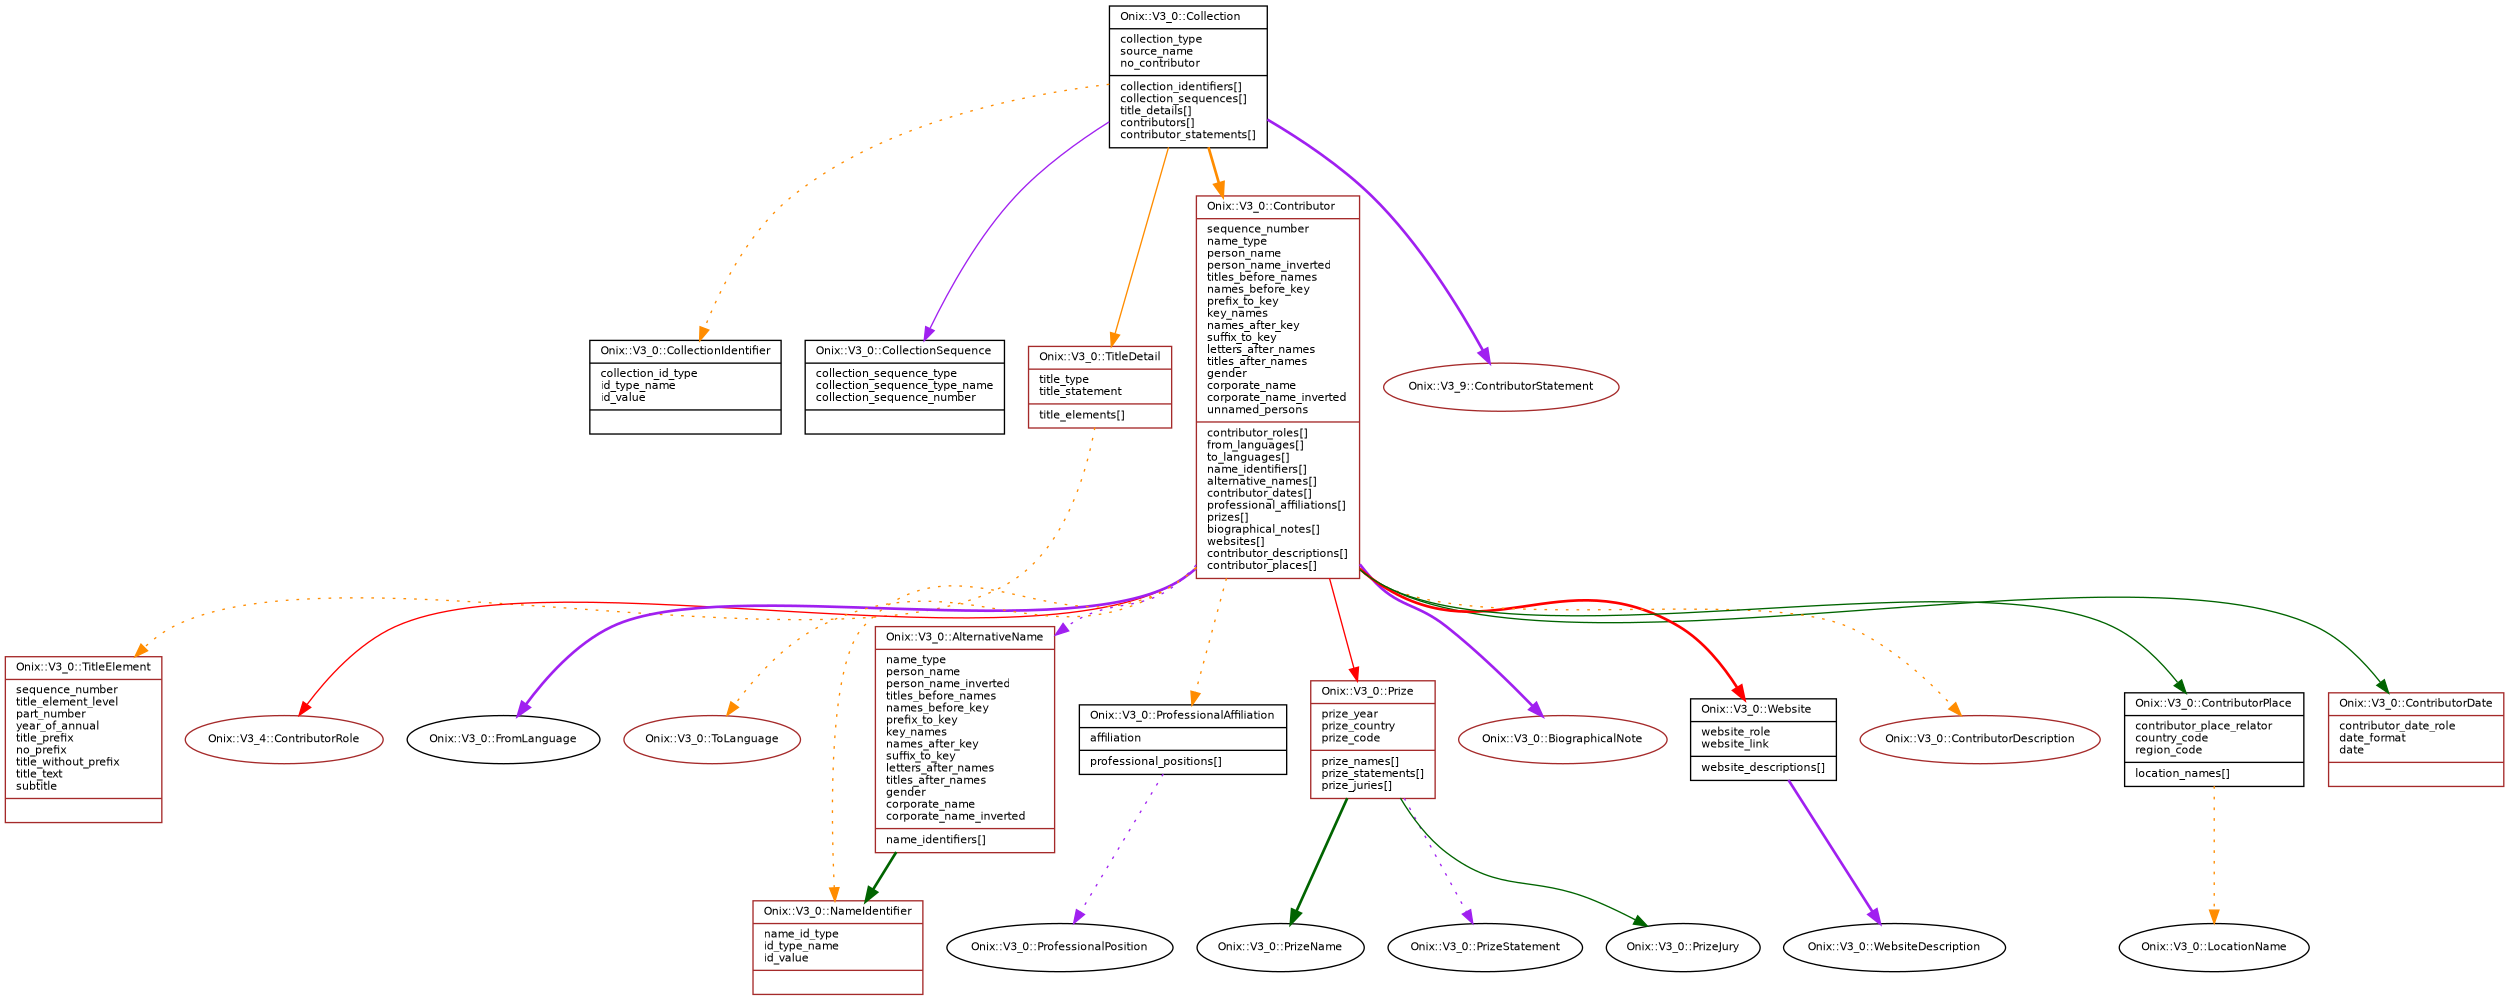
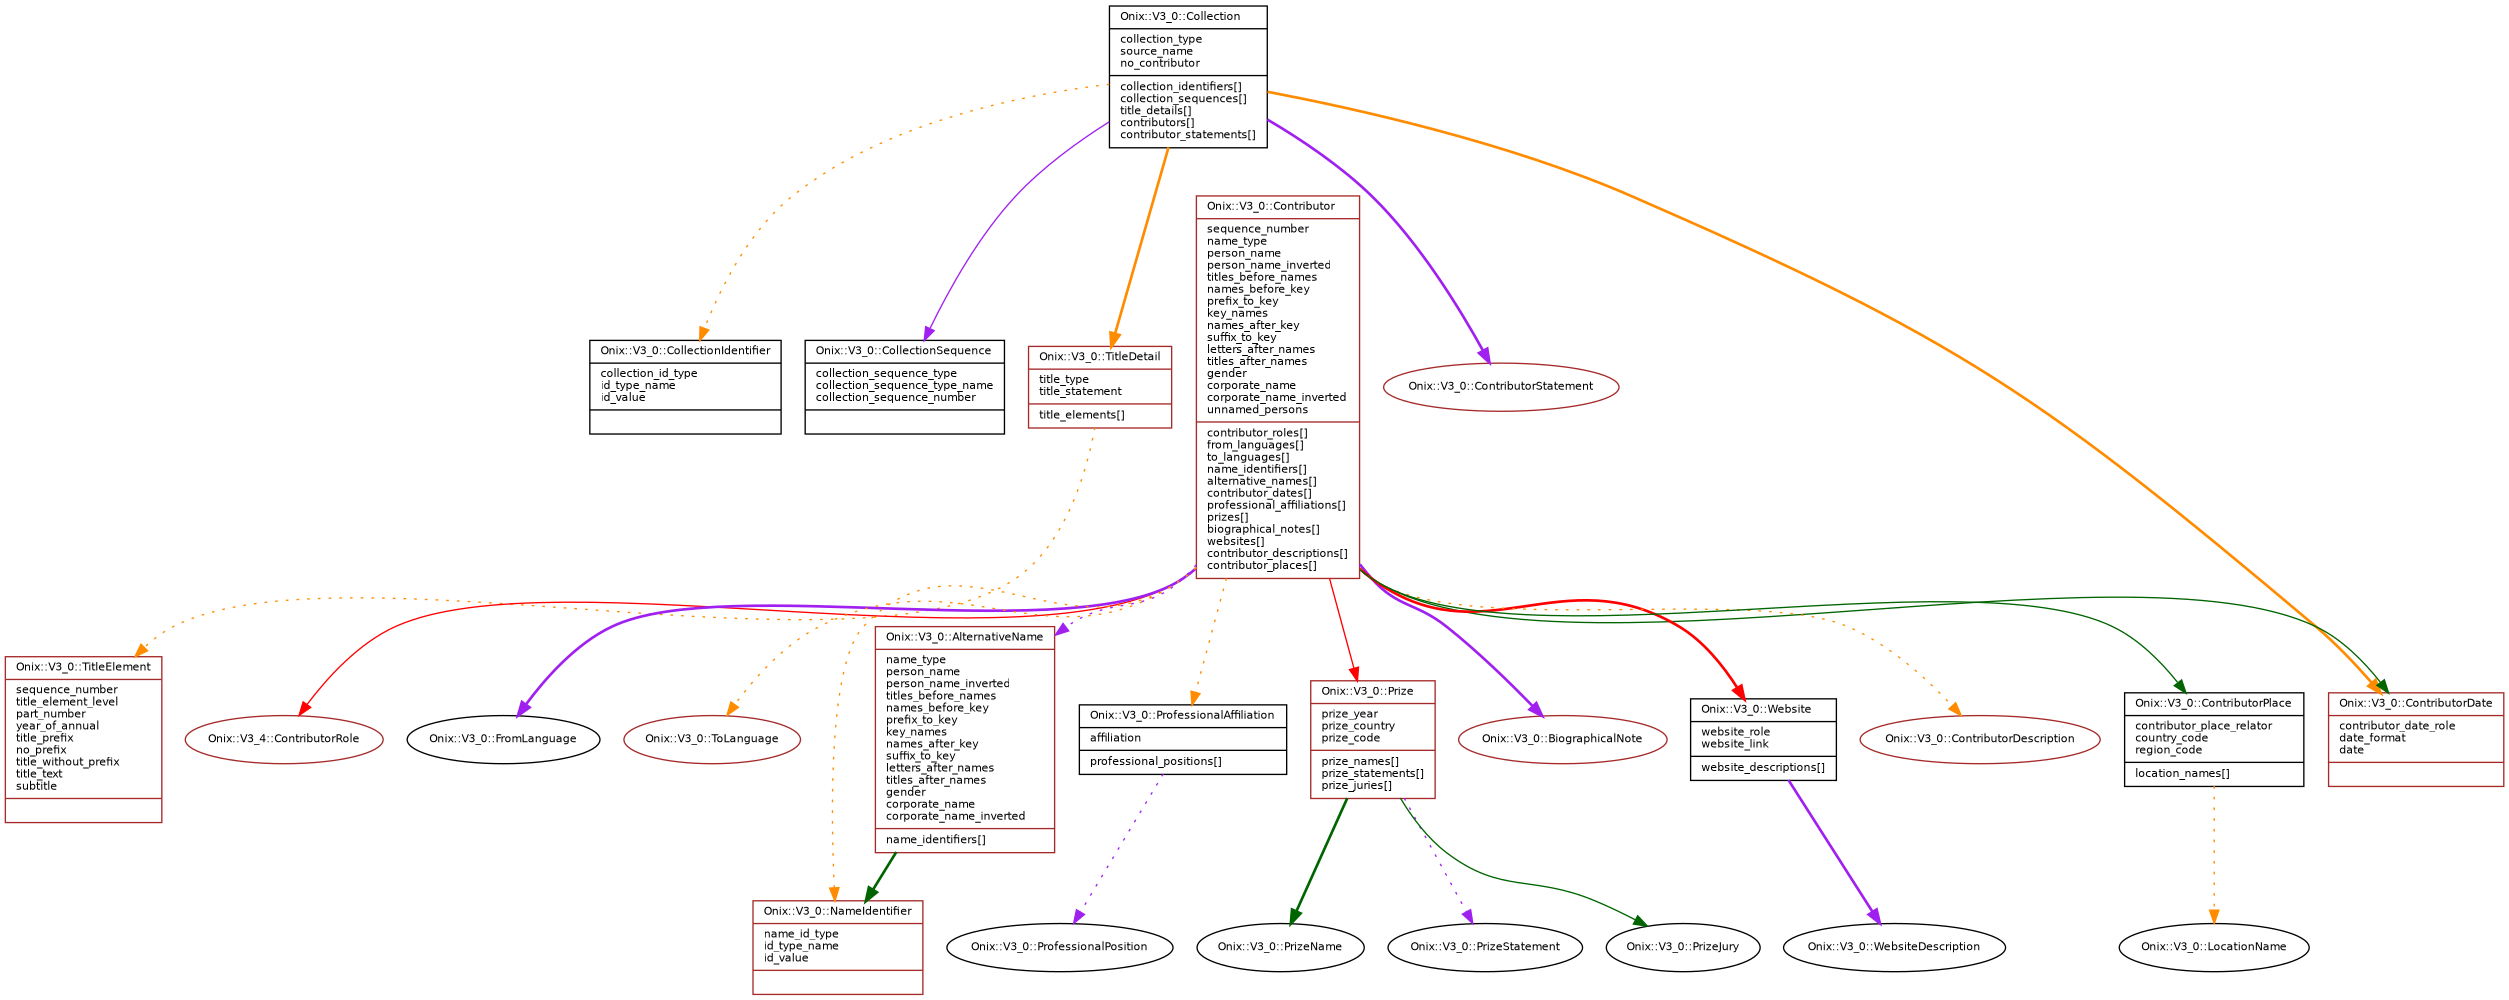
(1214, 165) -> (1864, 305)
(1142, 240) -> (1142, 240)
(1501, 387) -> (1501, 387)
